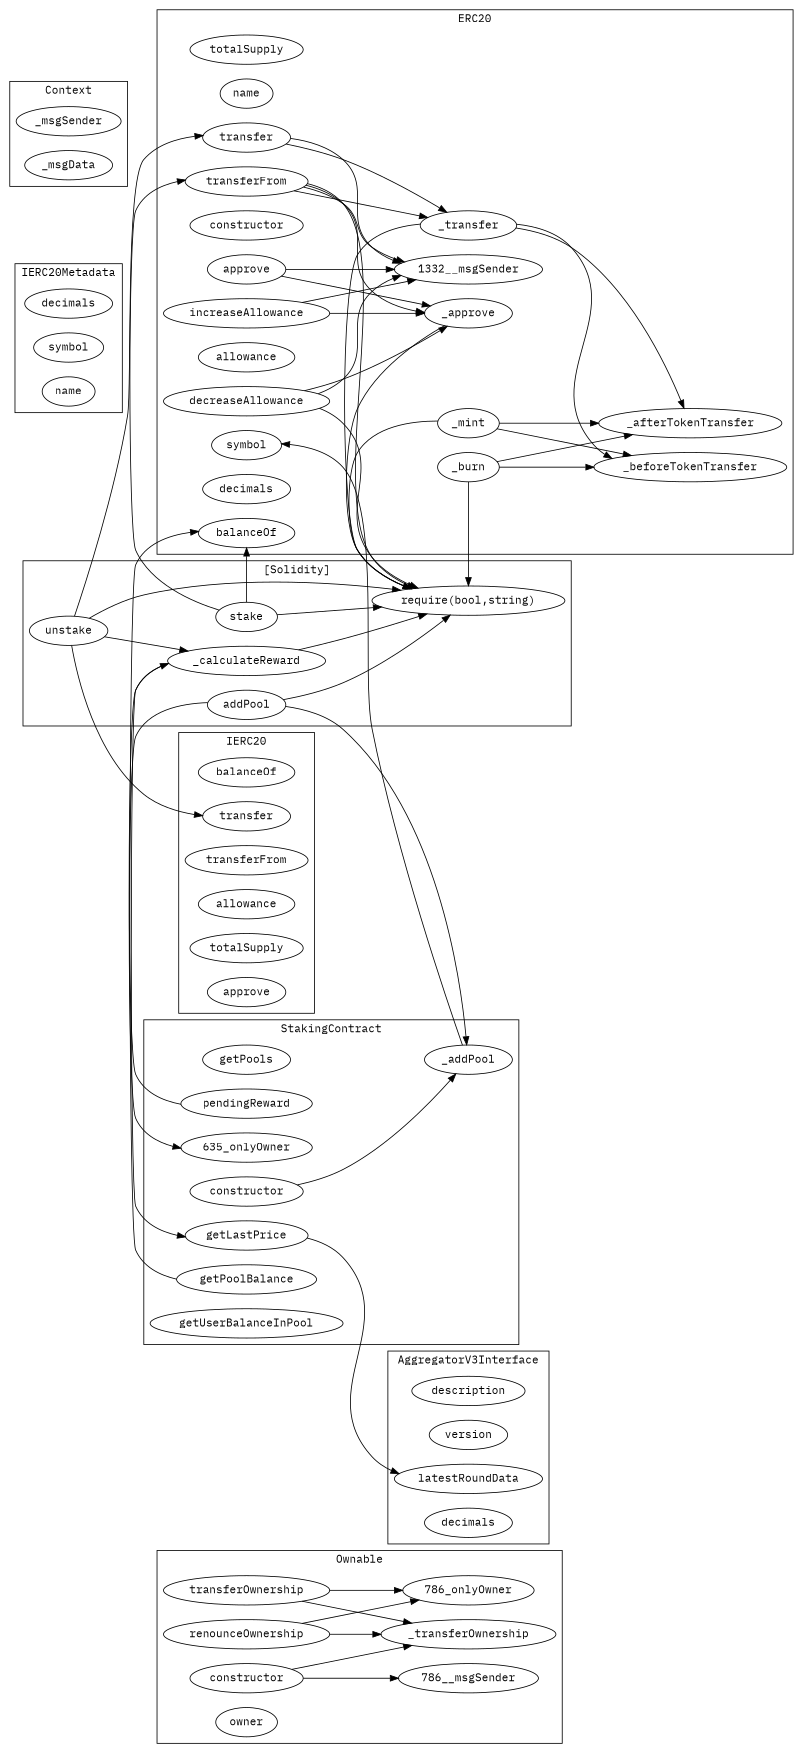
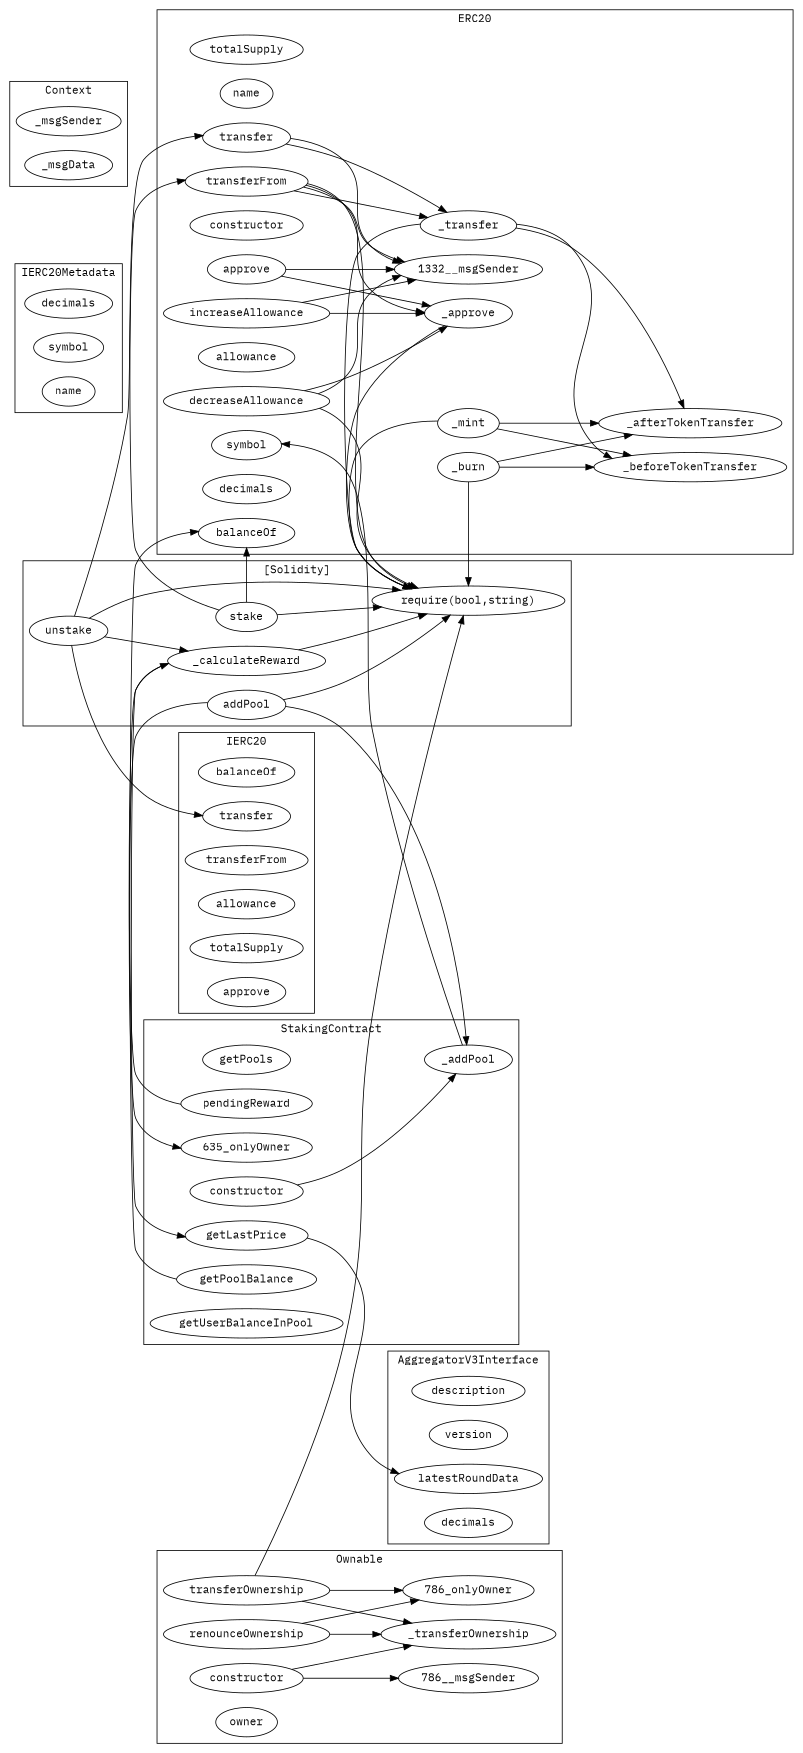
none -> (363, 1103)
